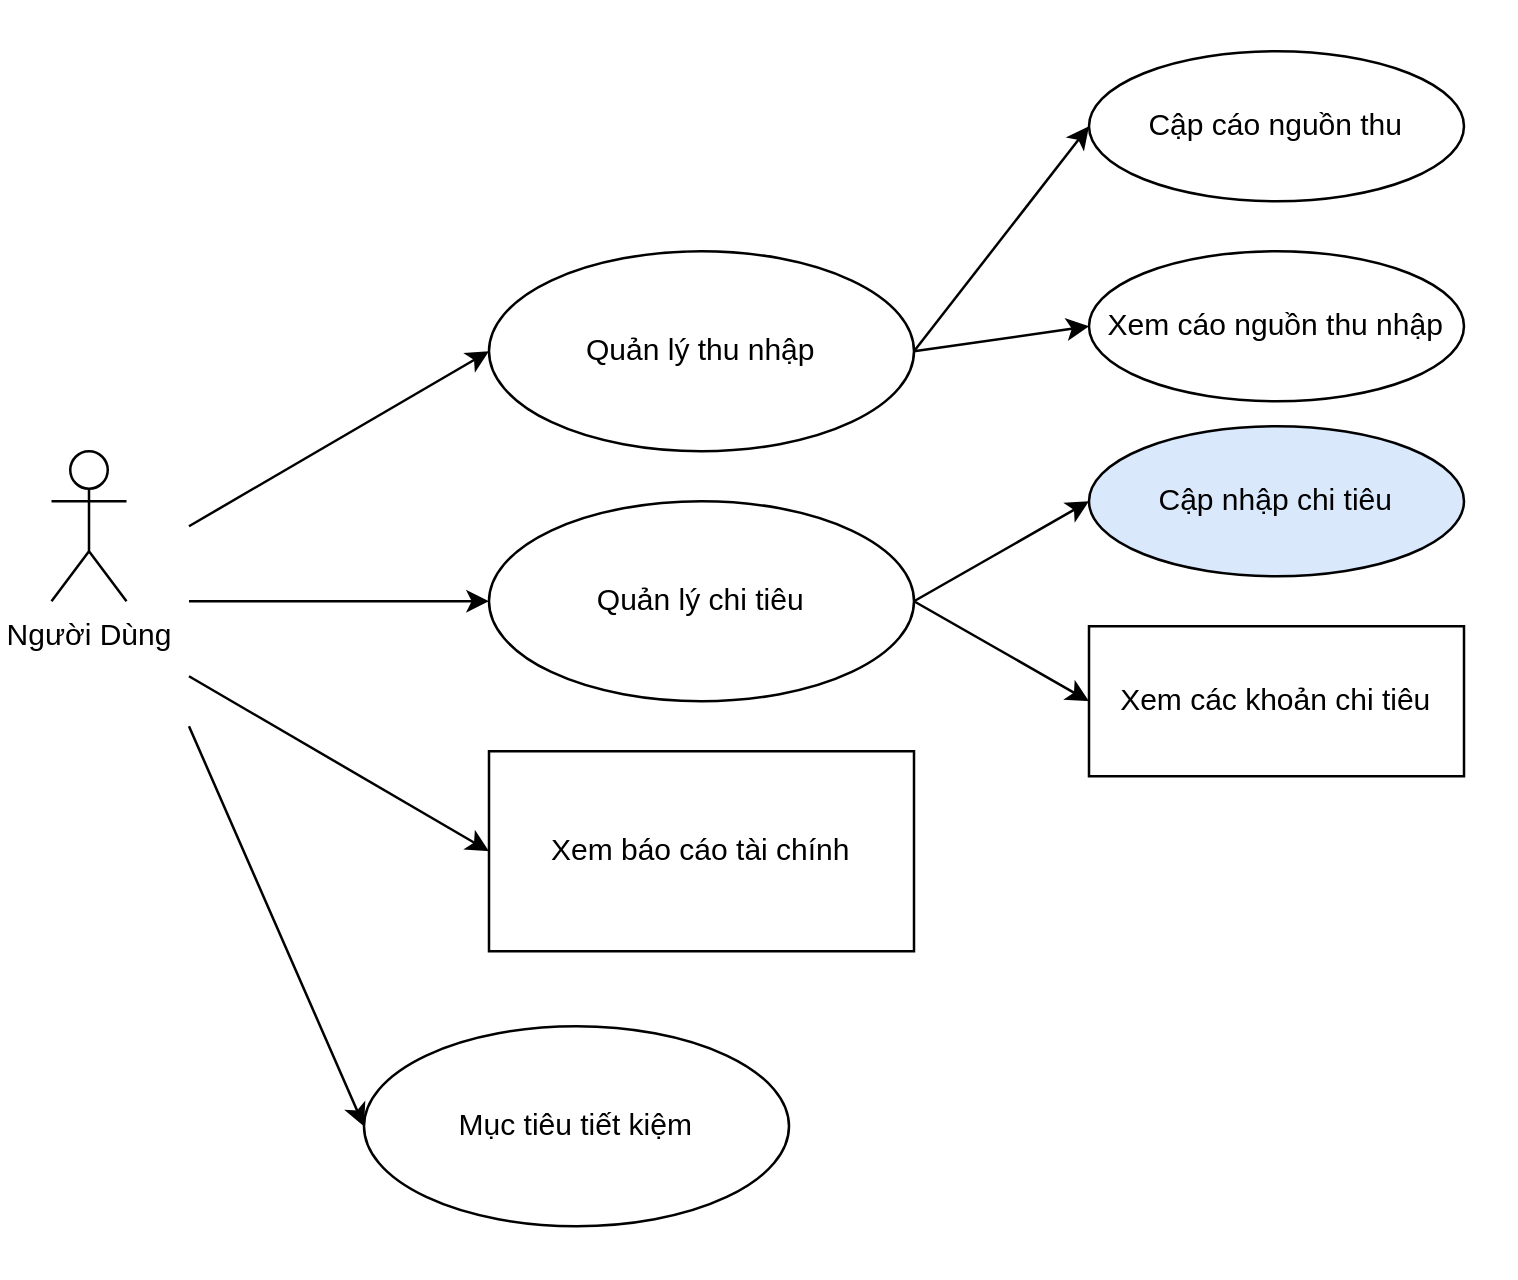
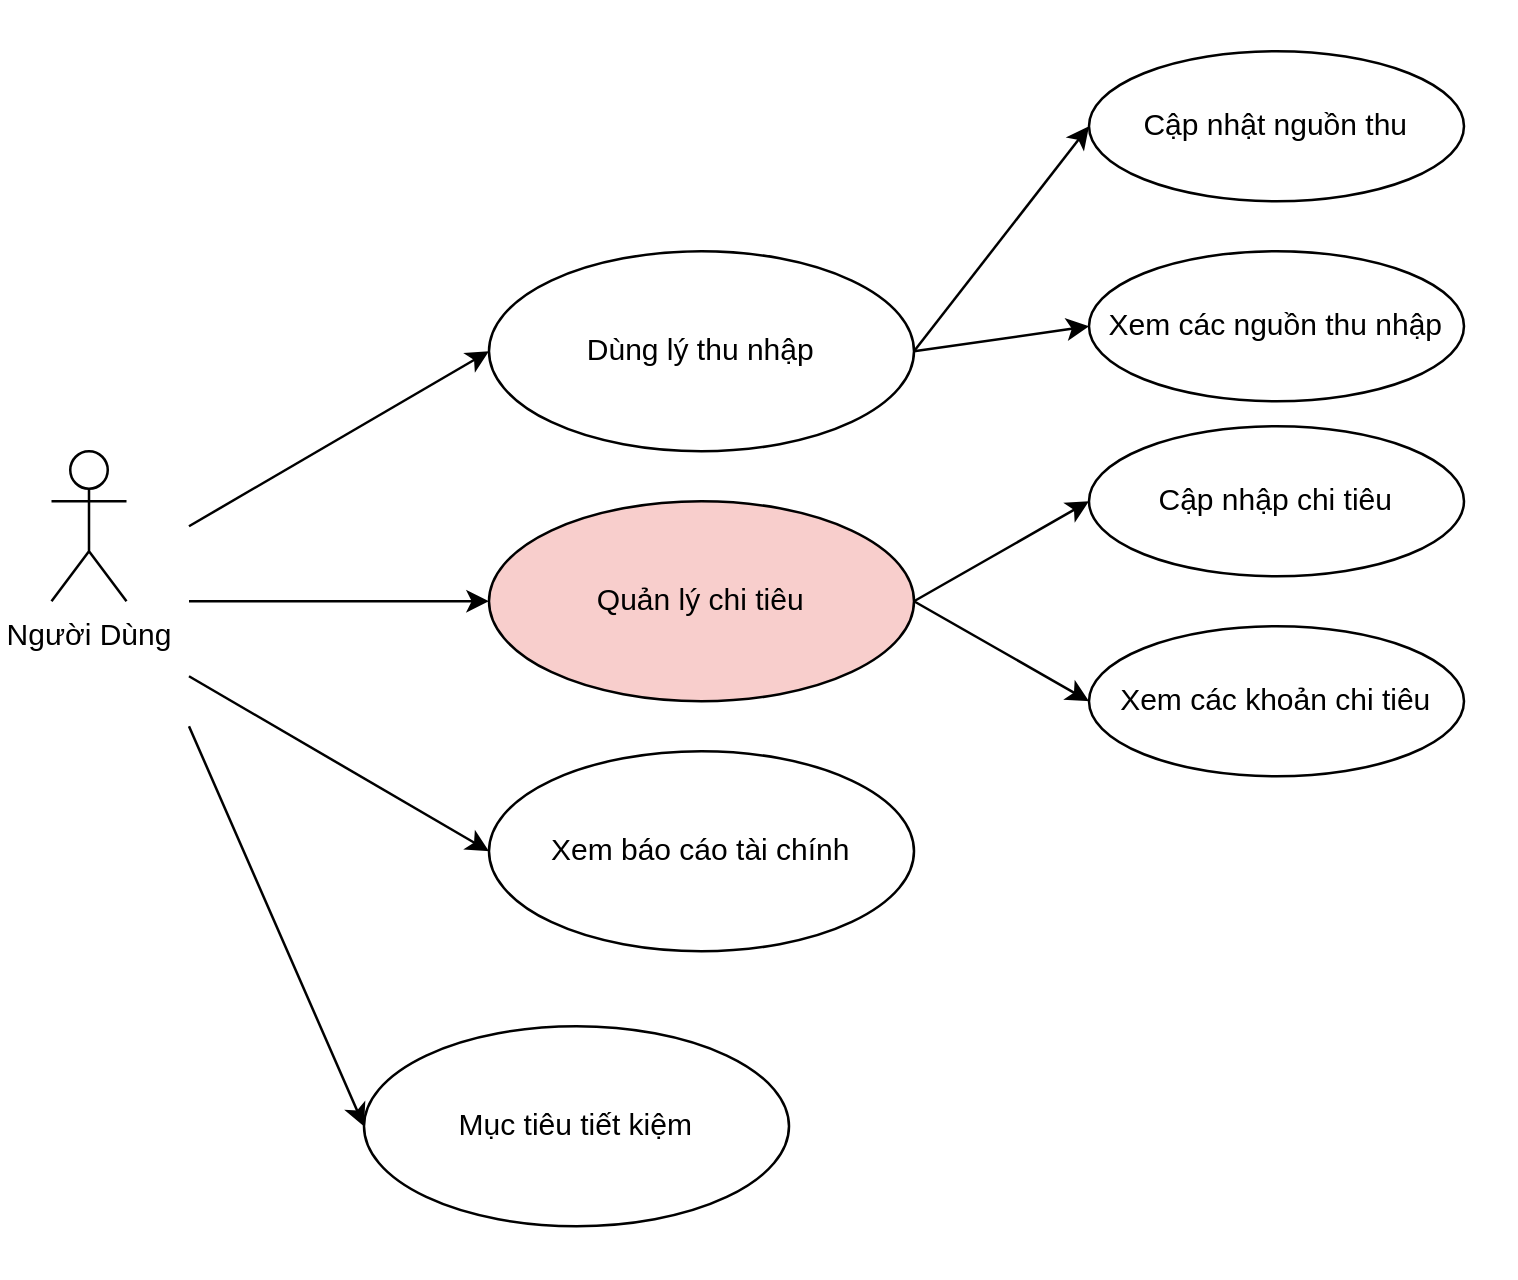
(1276, 126) -> (1276, 126)
(1276, 326) -> (1276, 326)
(701, 351) -> (701, 351)
(1276, 501) -> (1276, 501)
(701, 601) -> (701, 601)
(1276, 701) -> (1276, 701)
(701, 851) -> (701, 851)
